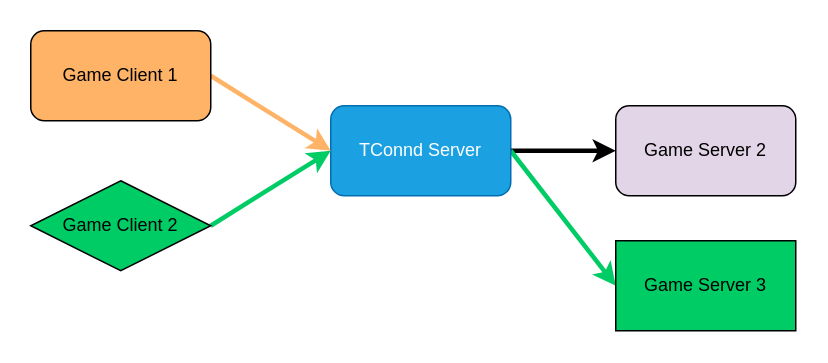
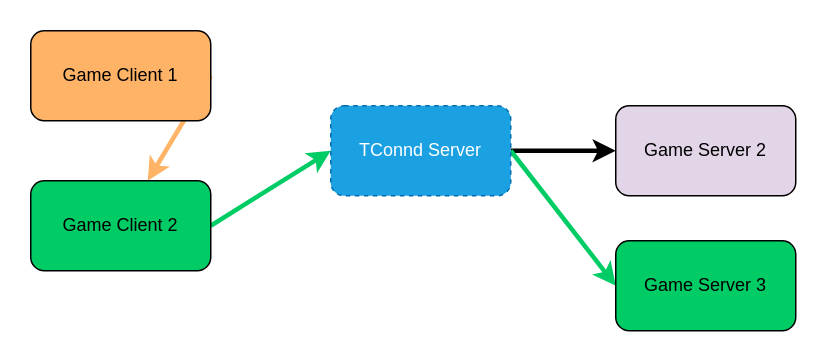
(264, 109) -> (170, 144)
(421, 151) -> (421, 151)
(121, 226) -> (121, 226)
(706, 286) -> (706, 286)
